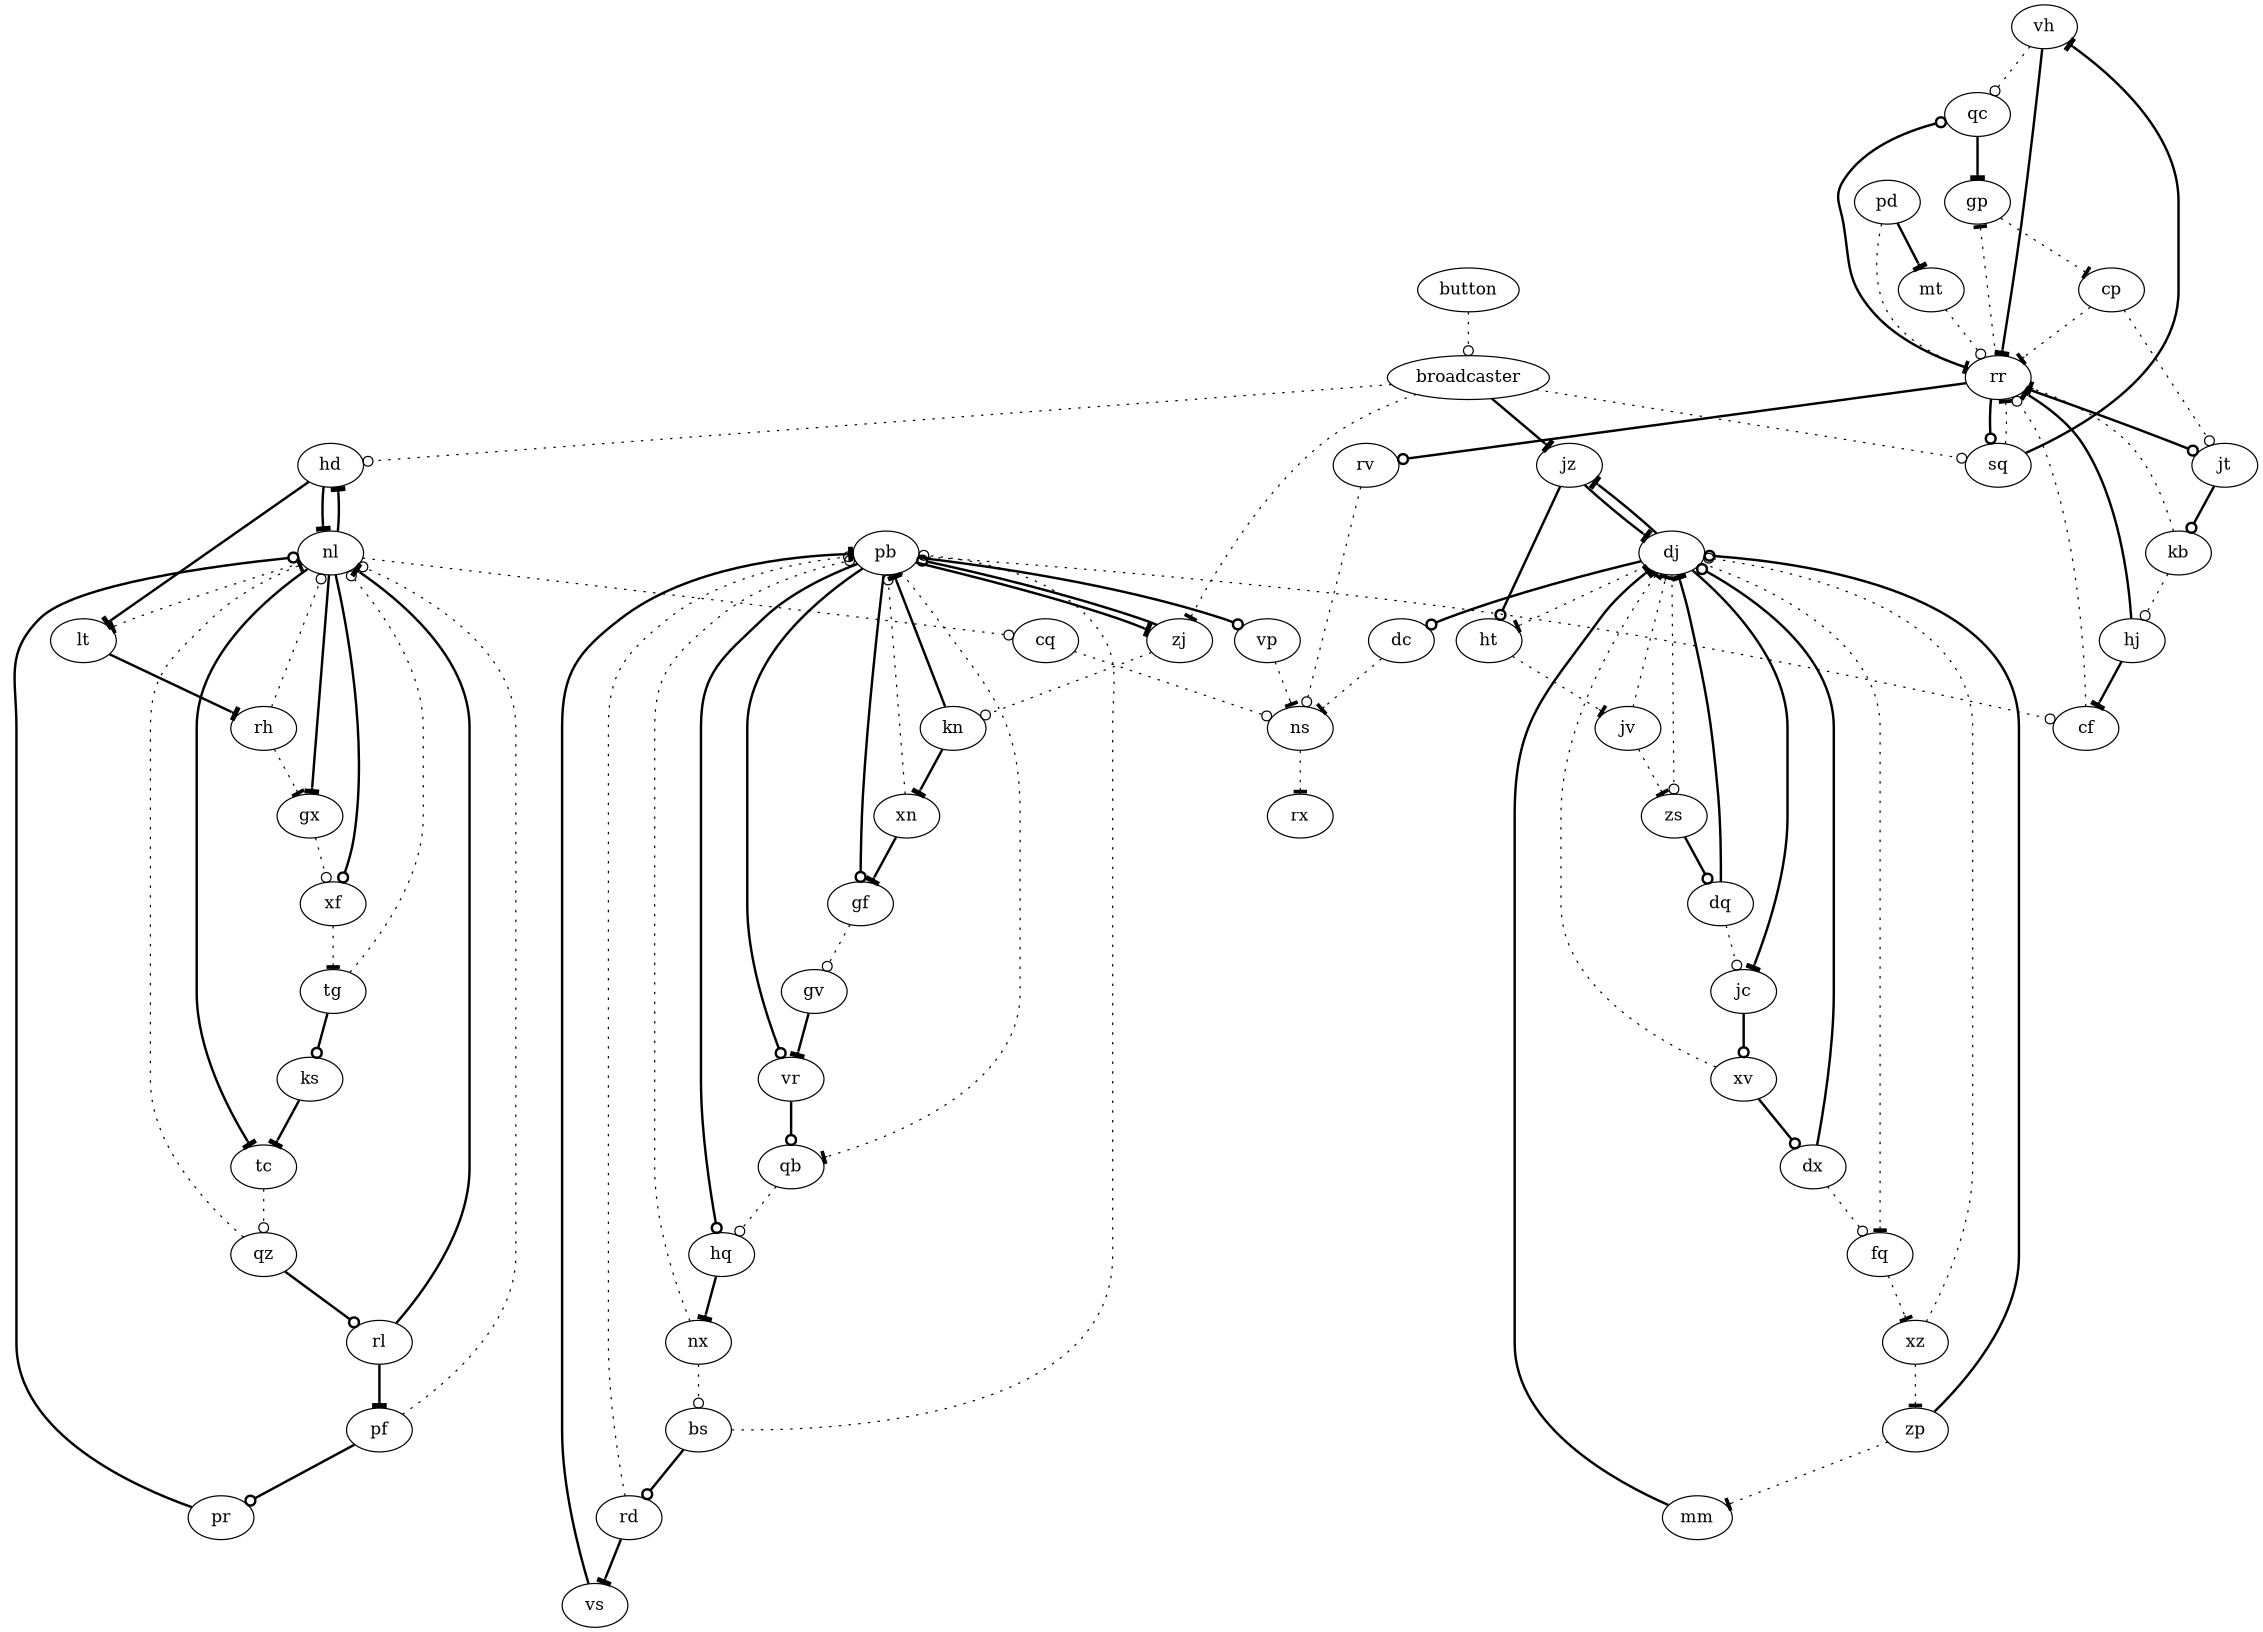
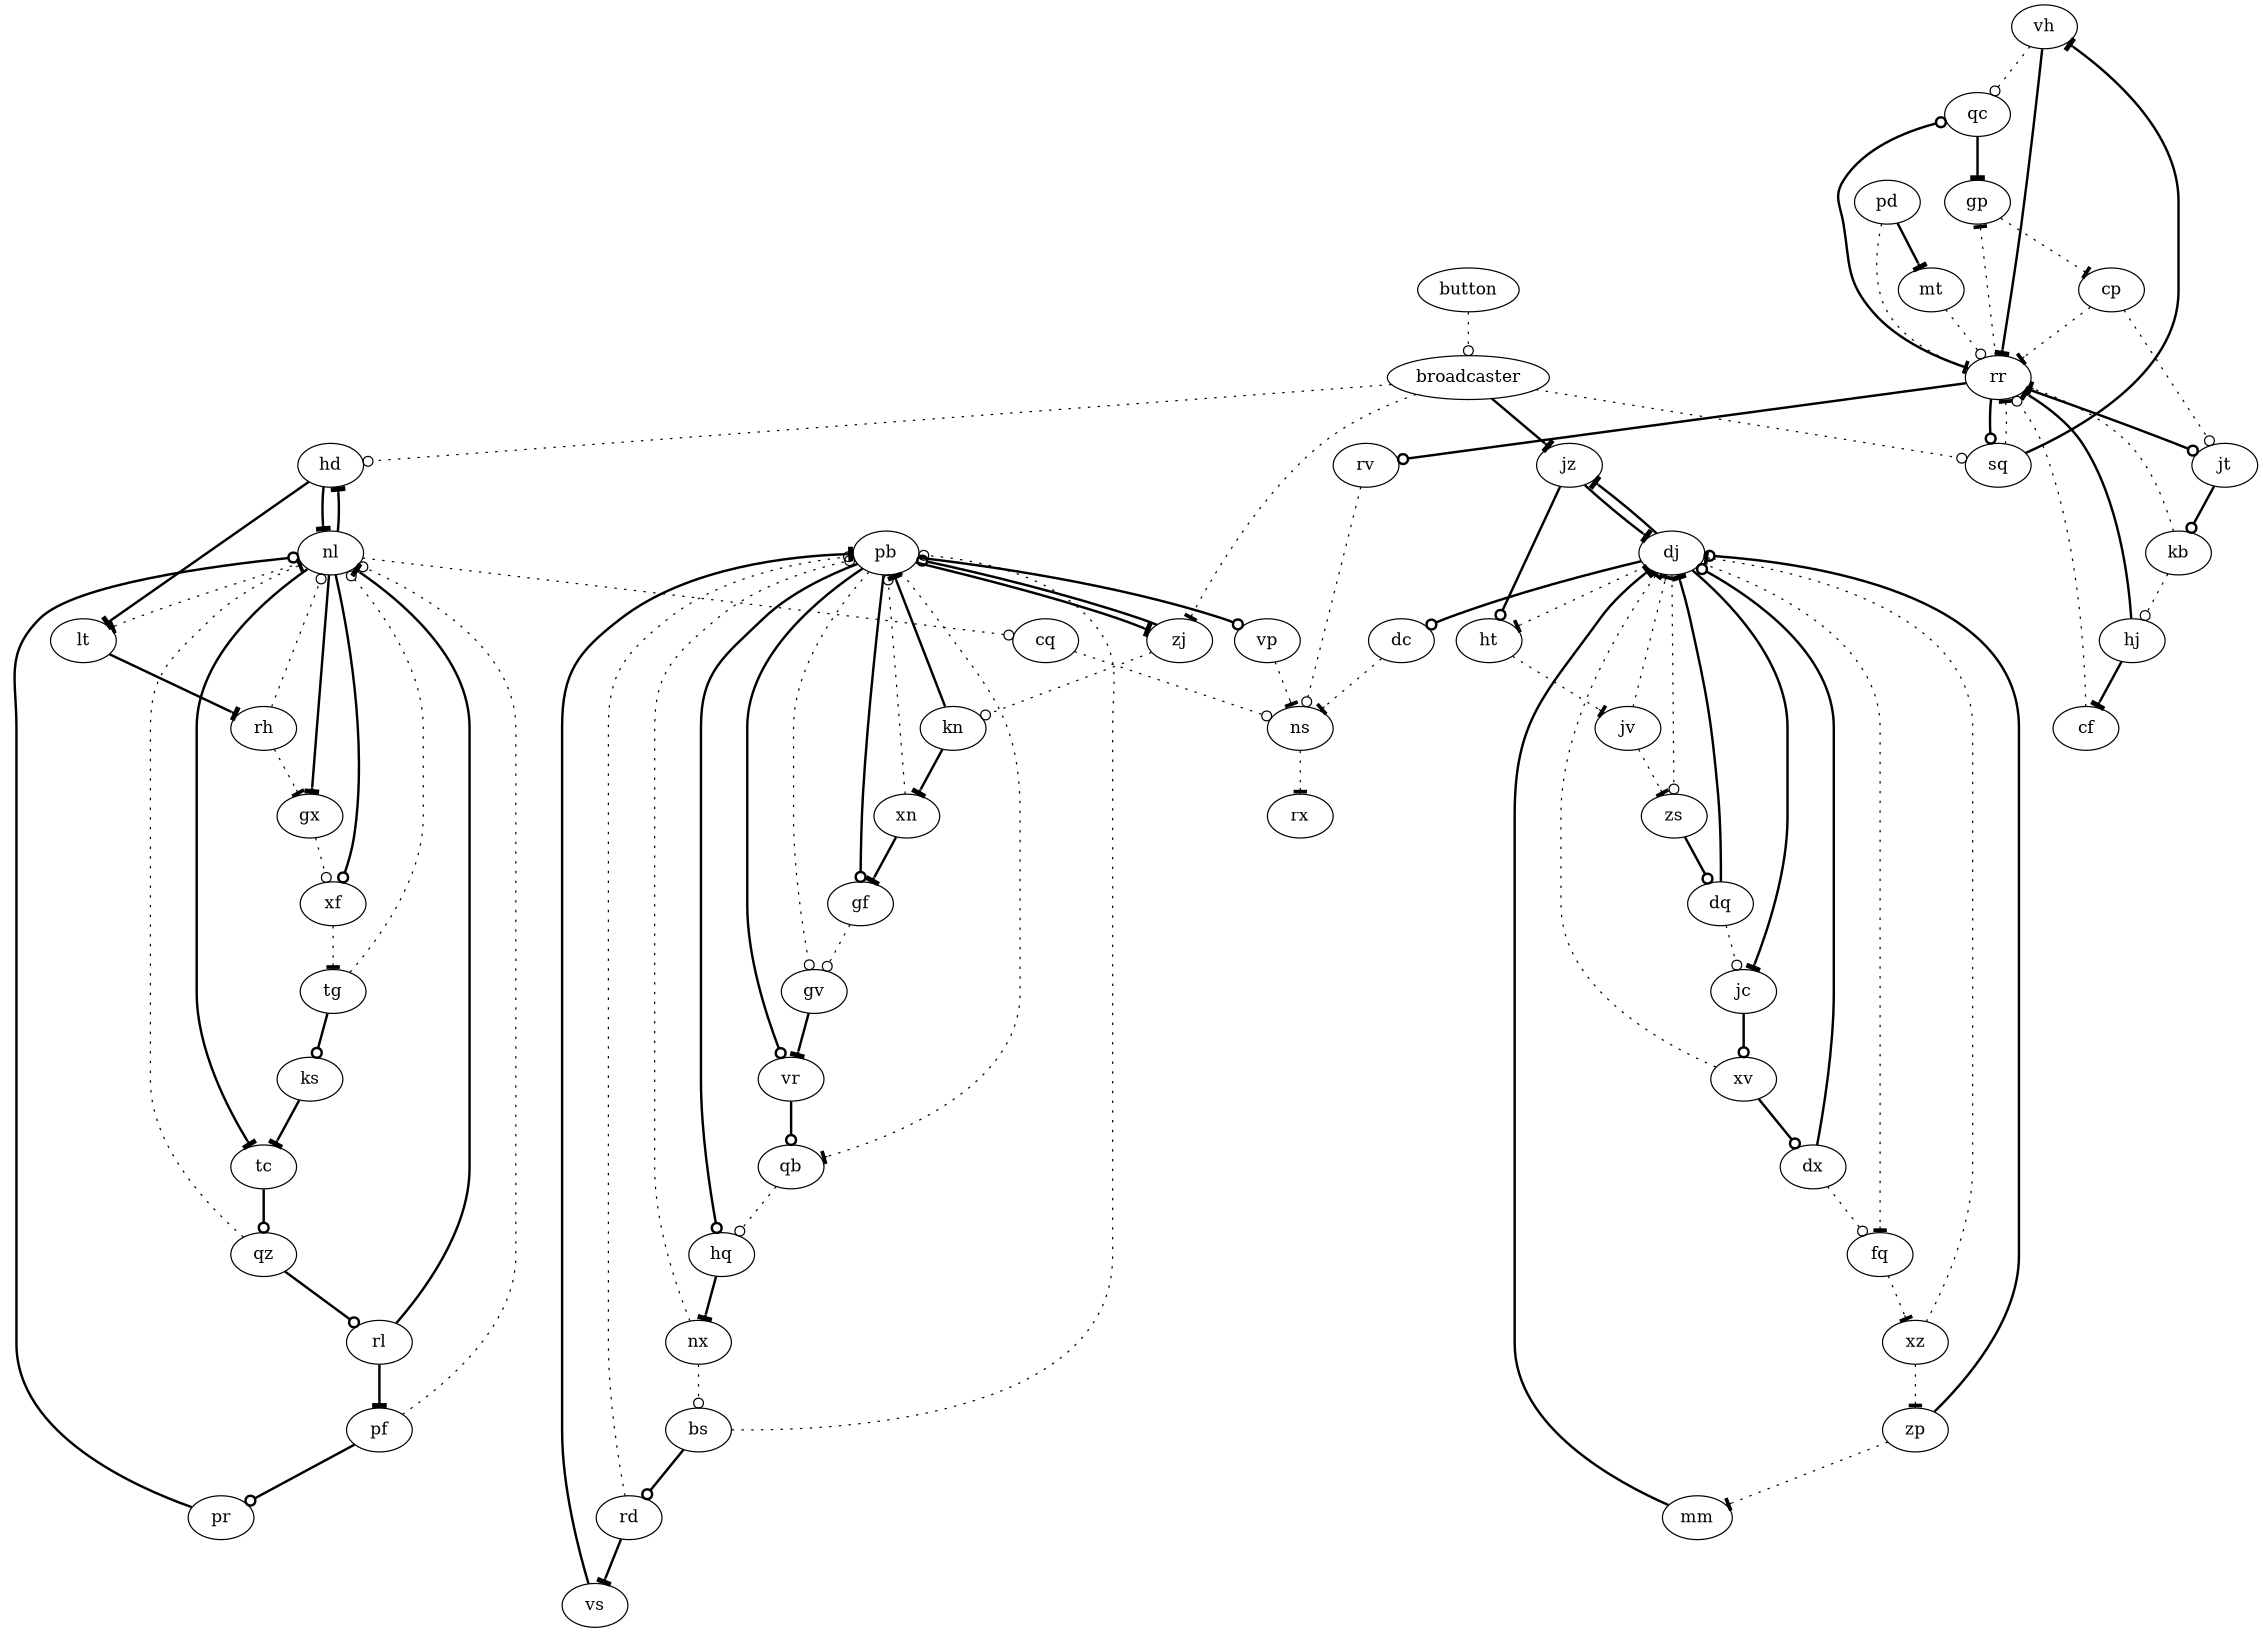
(1514, 616) -> (794, 756)
(1973, 860) -> (1973, 860)
(264, 1206) -> (264, 1206)
